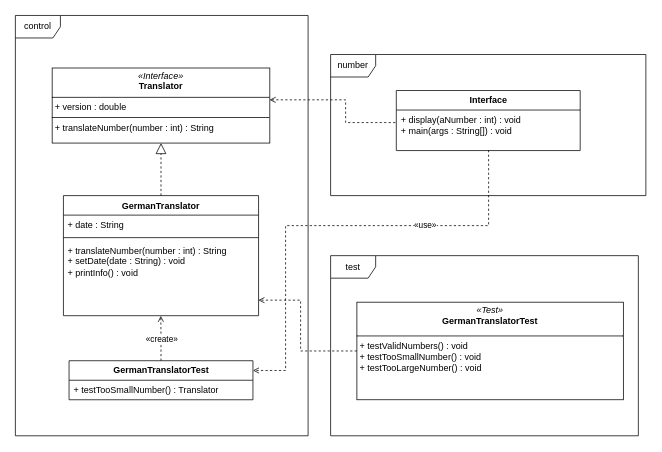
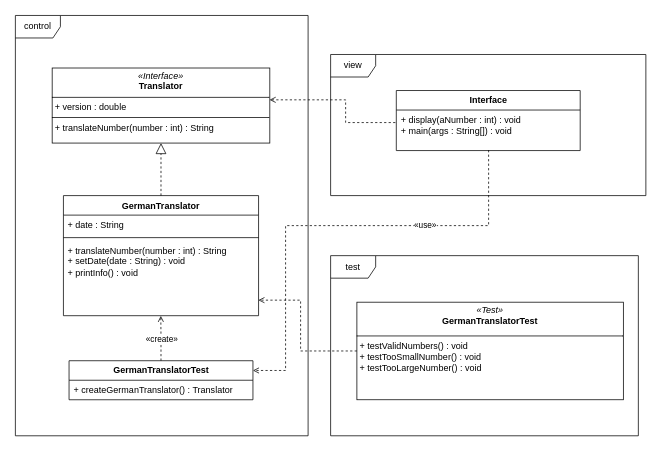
(353, 66) -> (353, 66)
(154, 391) -> (162, 396)
